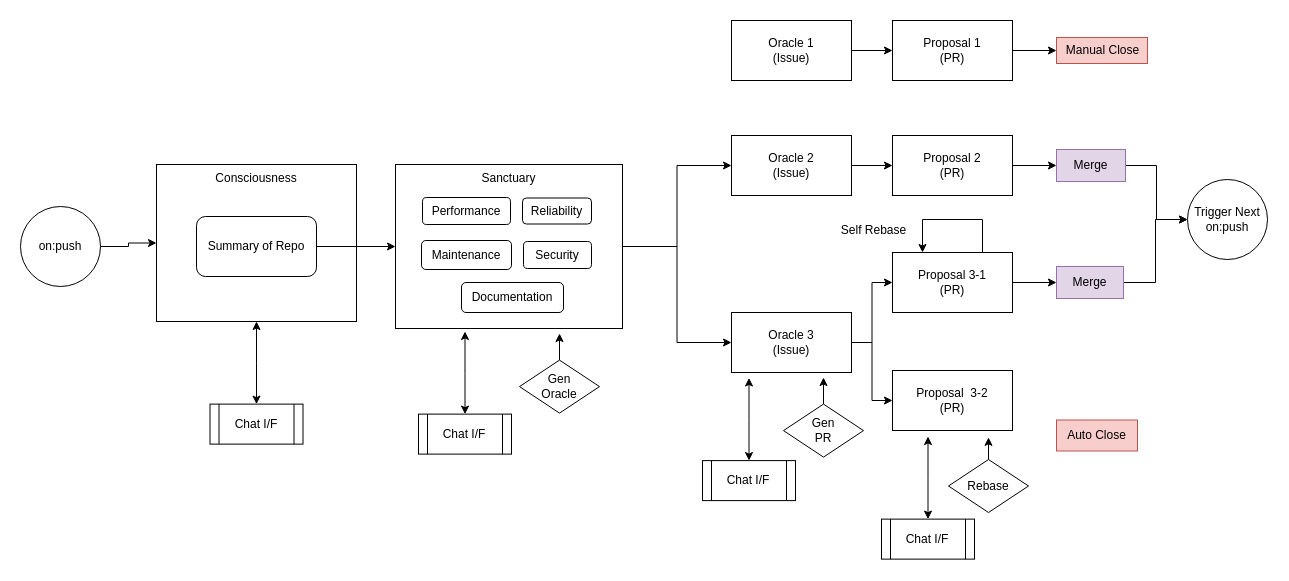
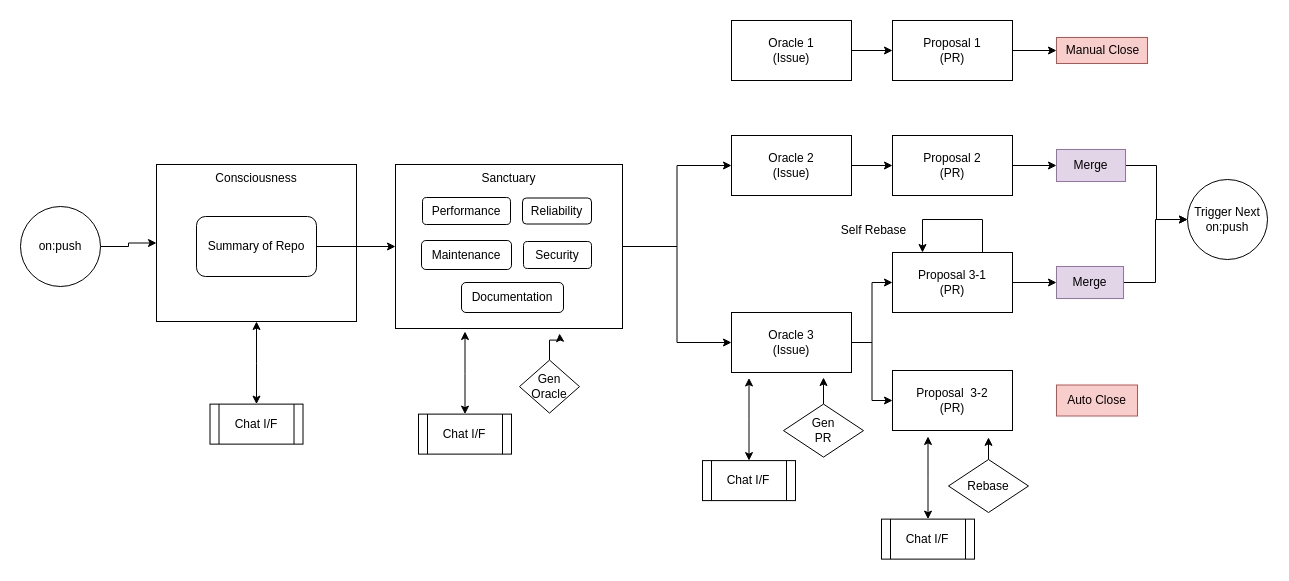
(560, 387) -> (550, 387)
(1097, 436) -> (1097, 401)
